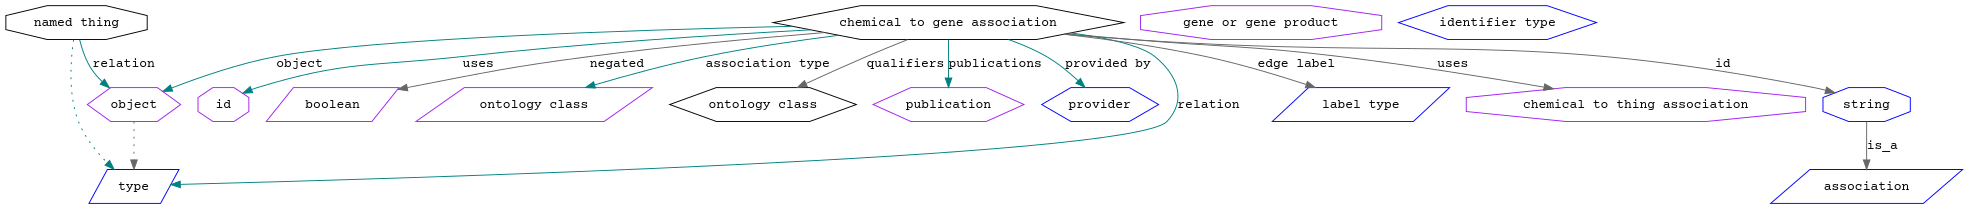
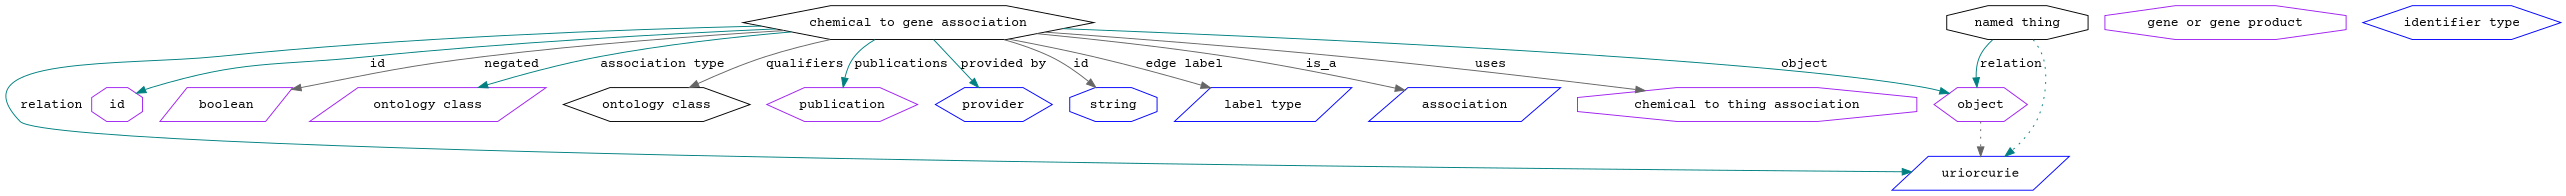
(479, 64) -> (377, 64)
(1867, 141) -> (1217, 55)
(134, 186) -> (1981, 173)
